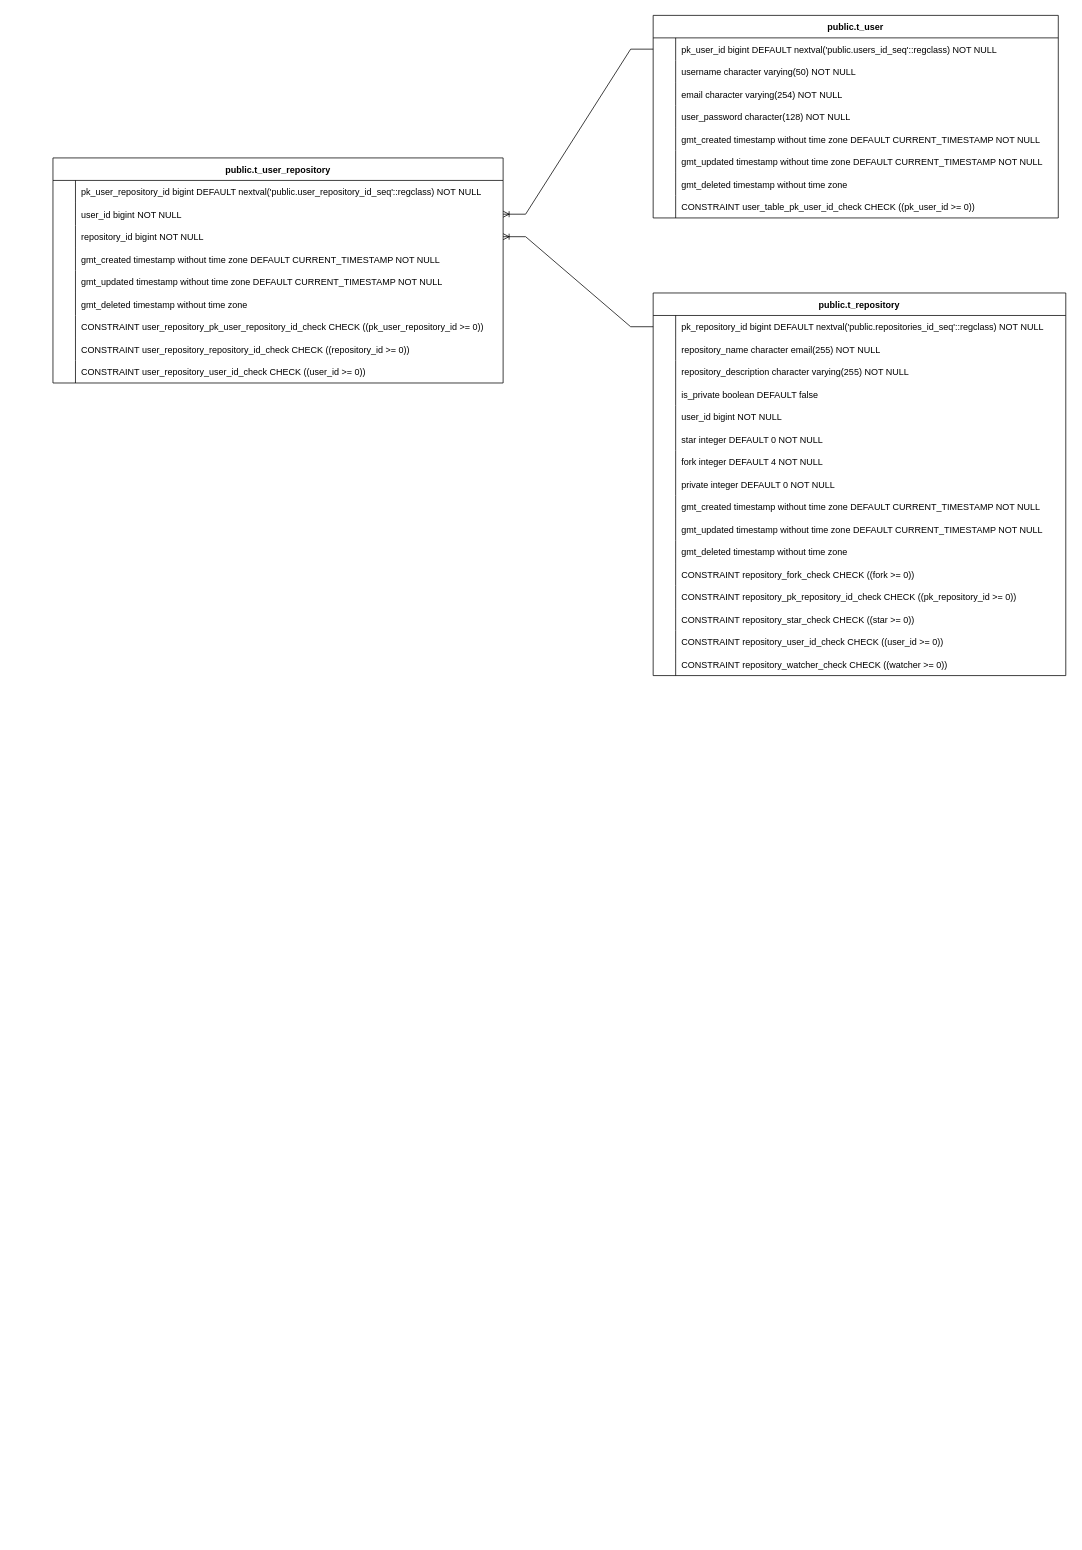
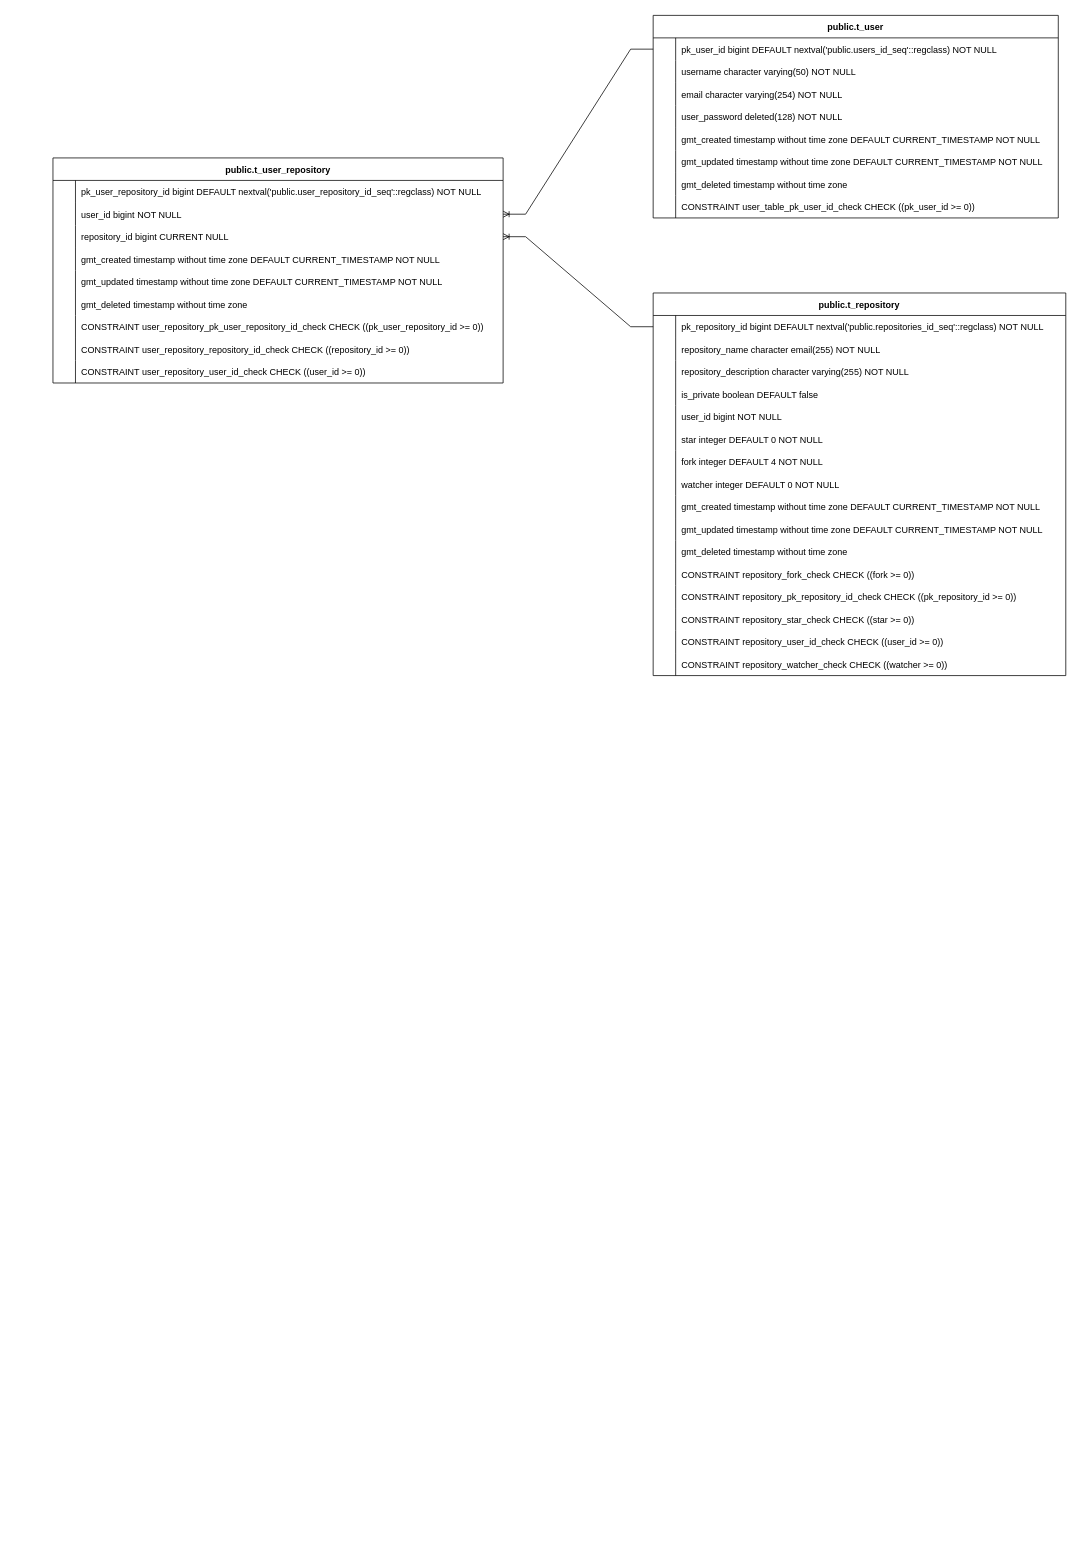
(771, 117) -> (765, 117)
(146, 237) -> (156, 237)
(758, 485) -> (760, 485)
